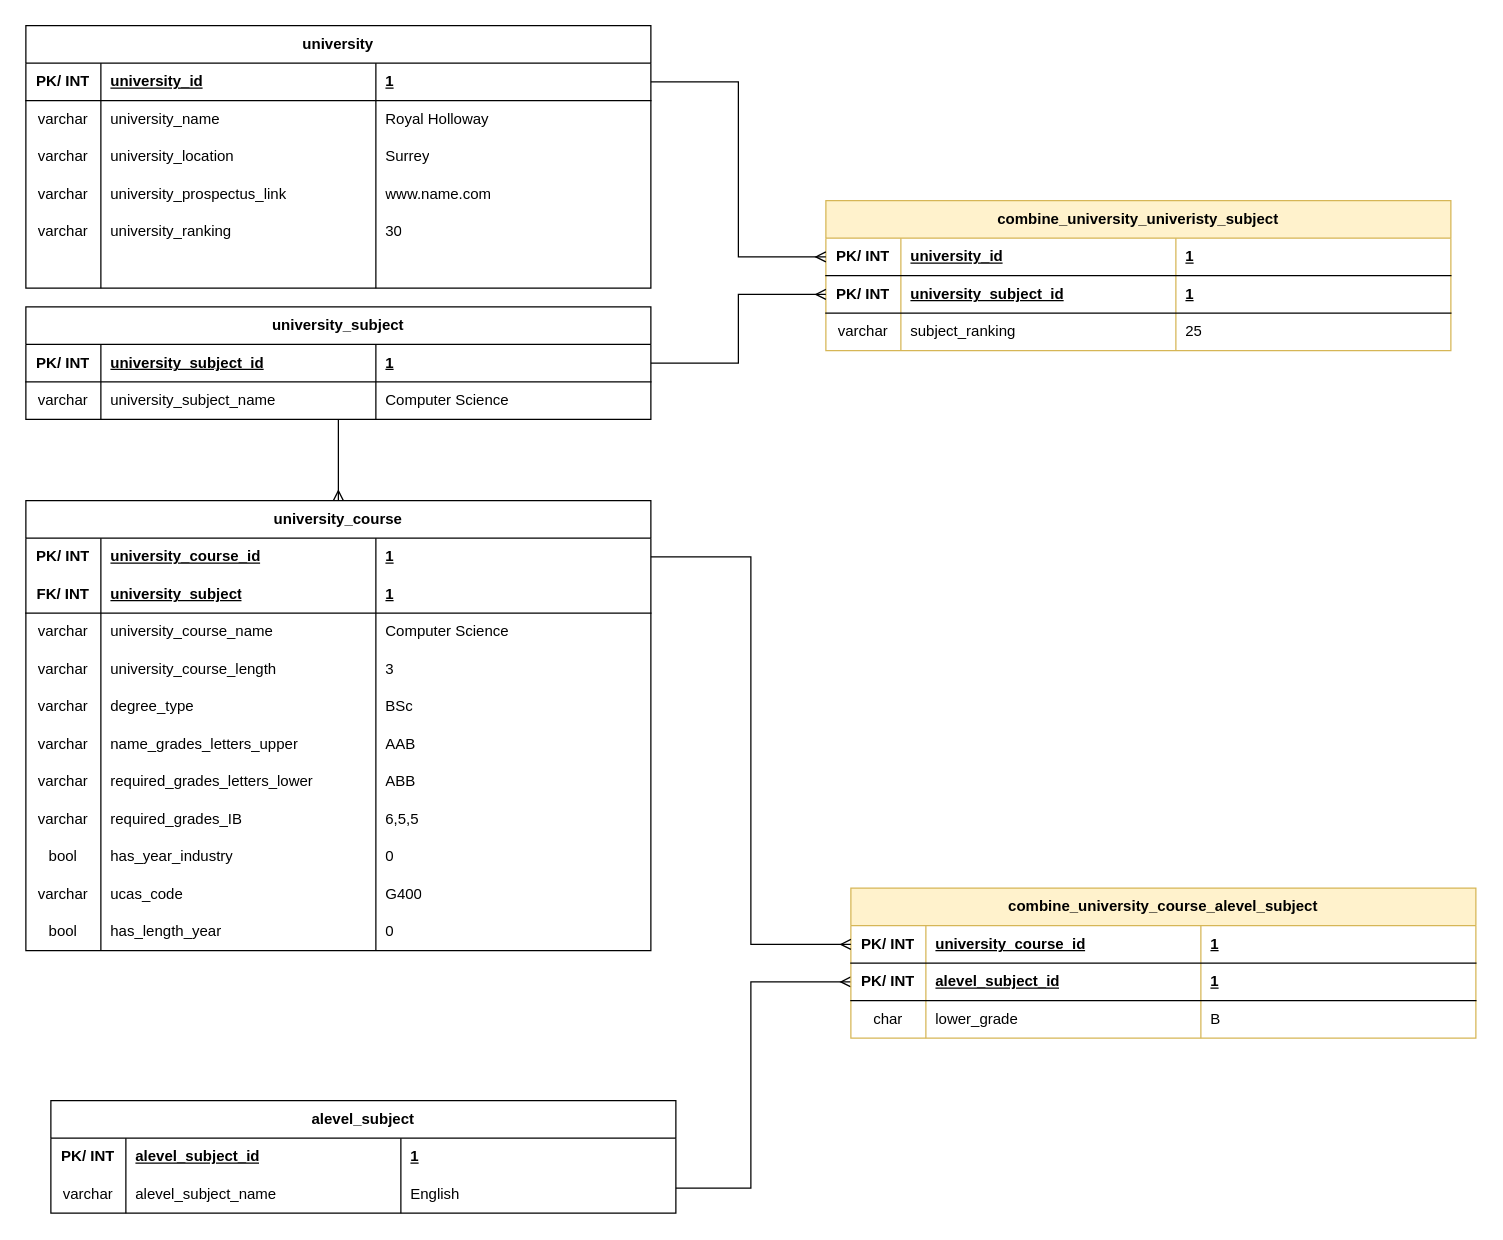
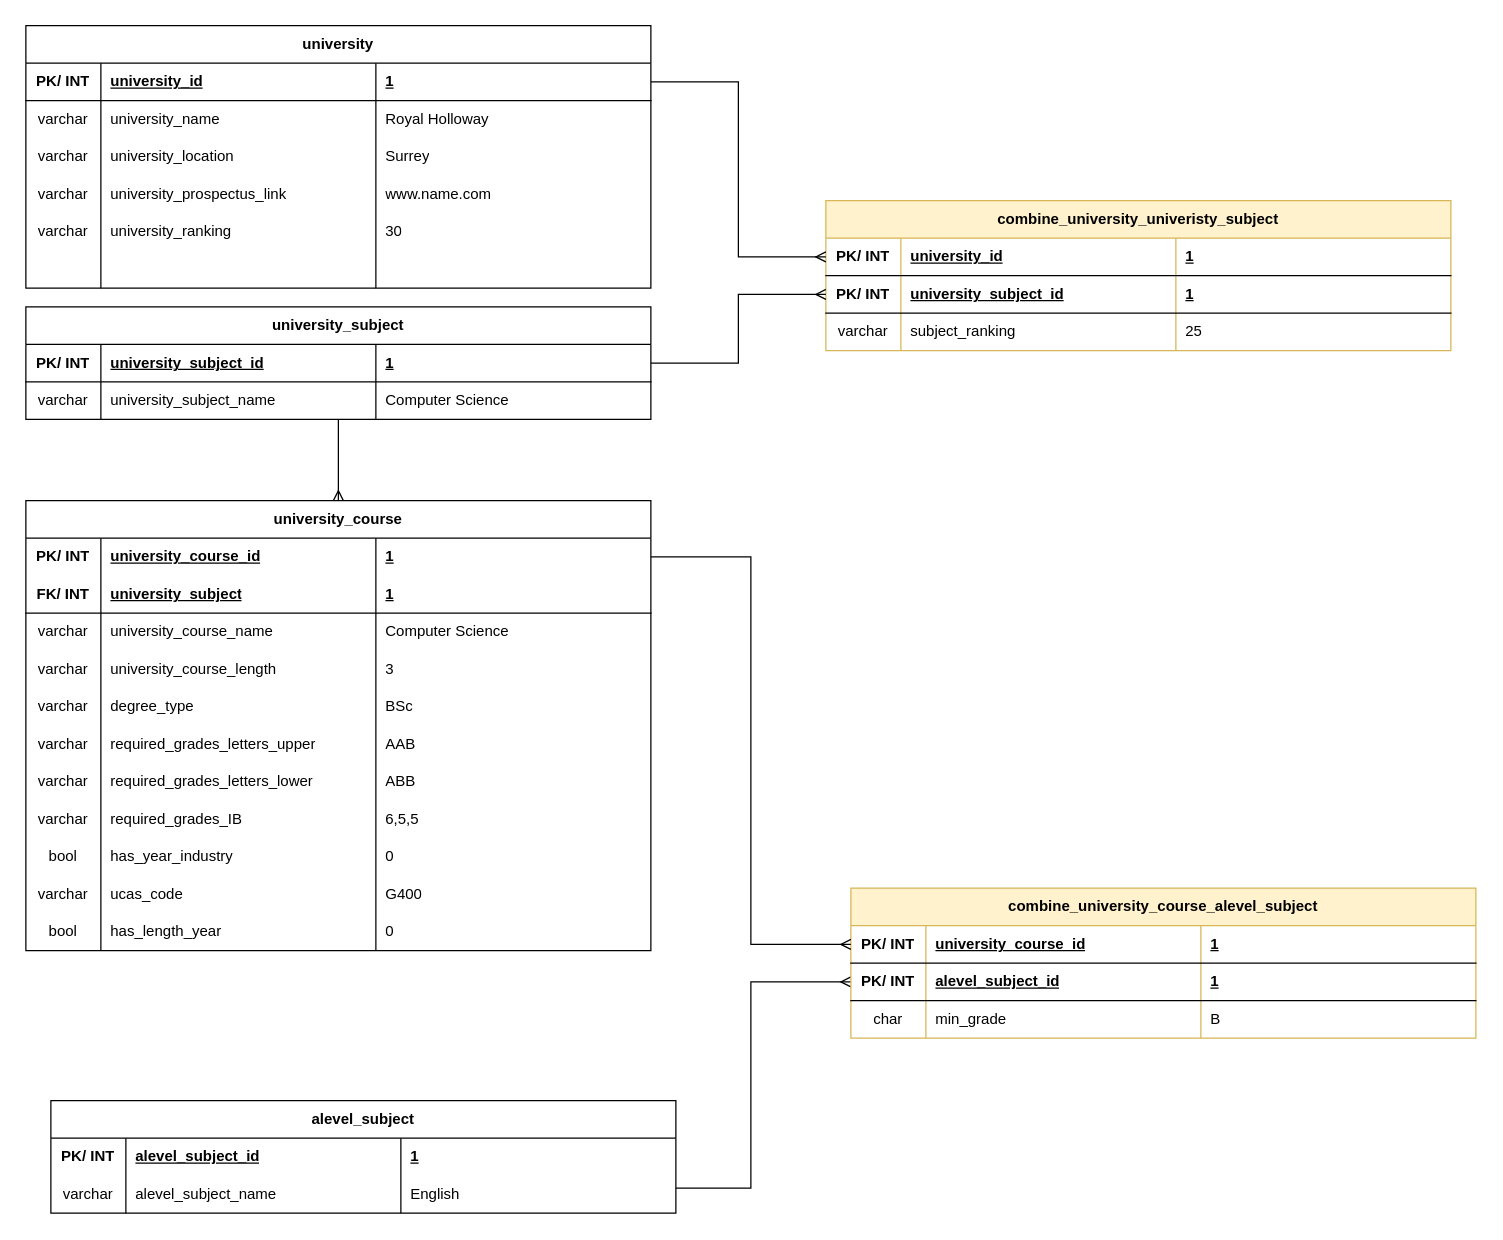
(214, 744) -> (229, 744)
(980, 1019) -> (971, 1019)
